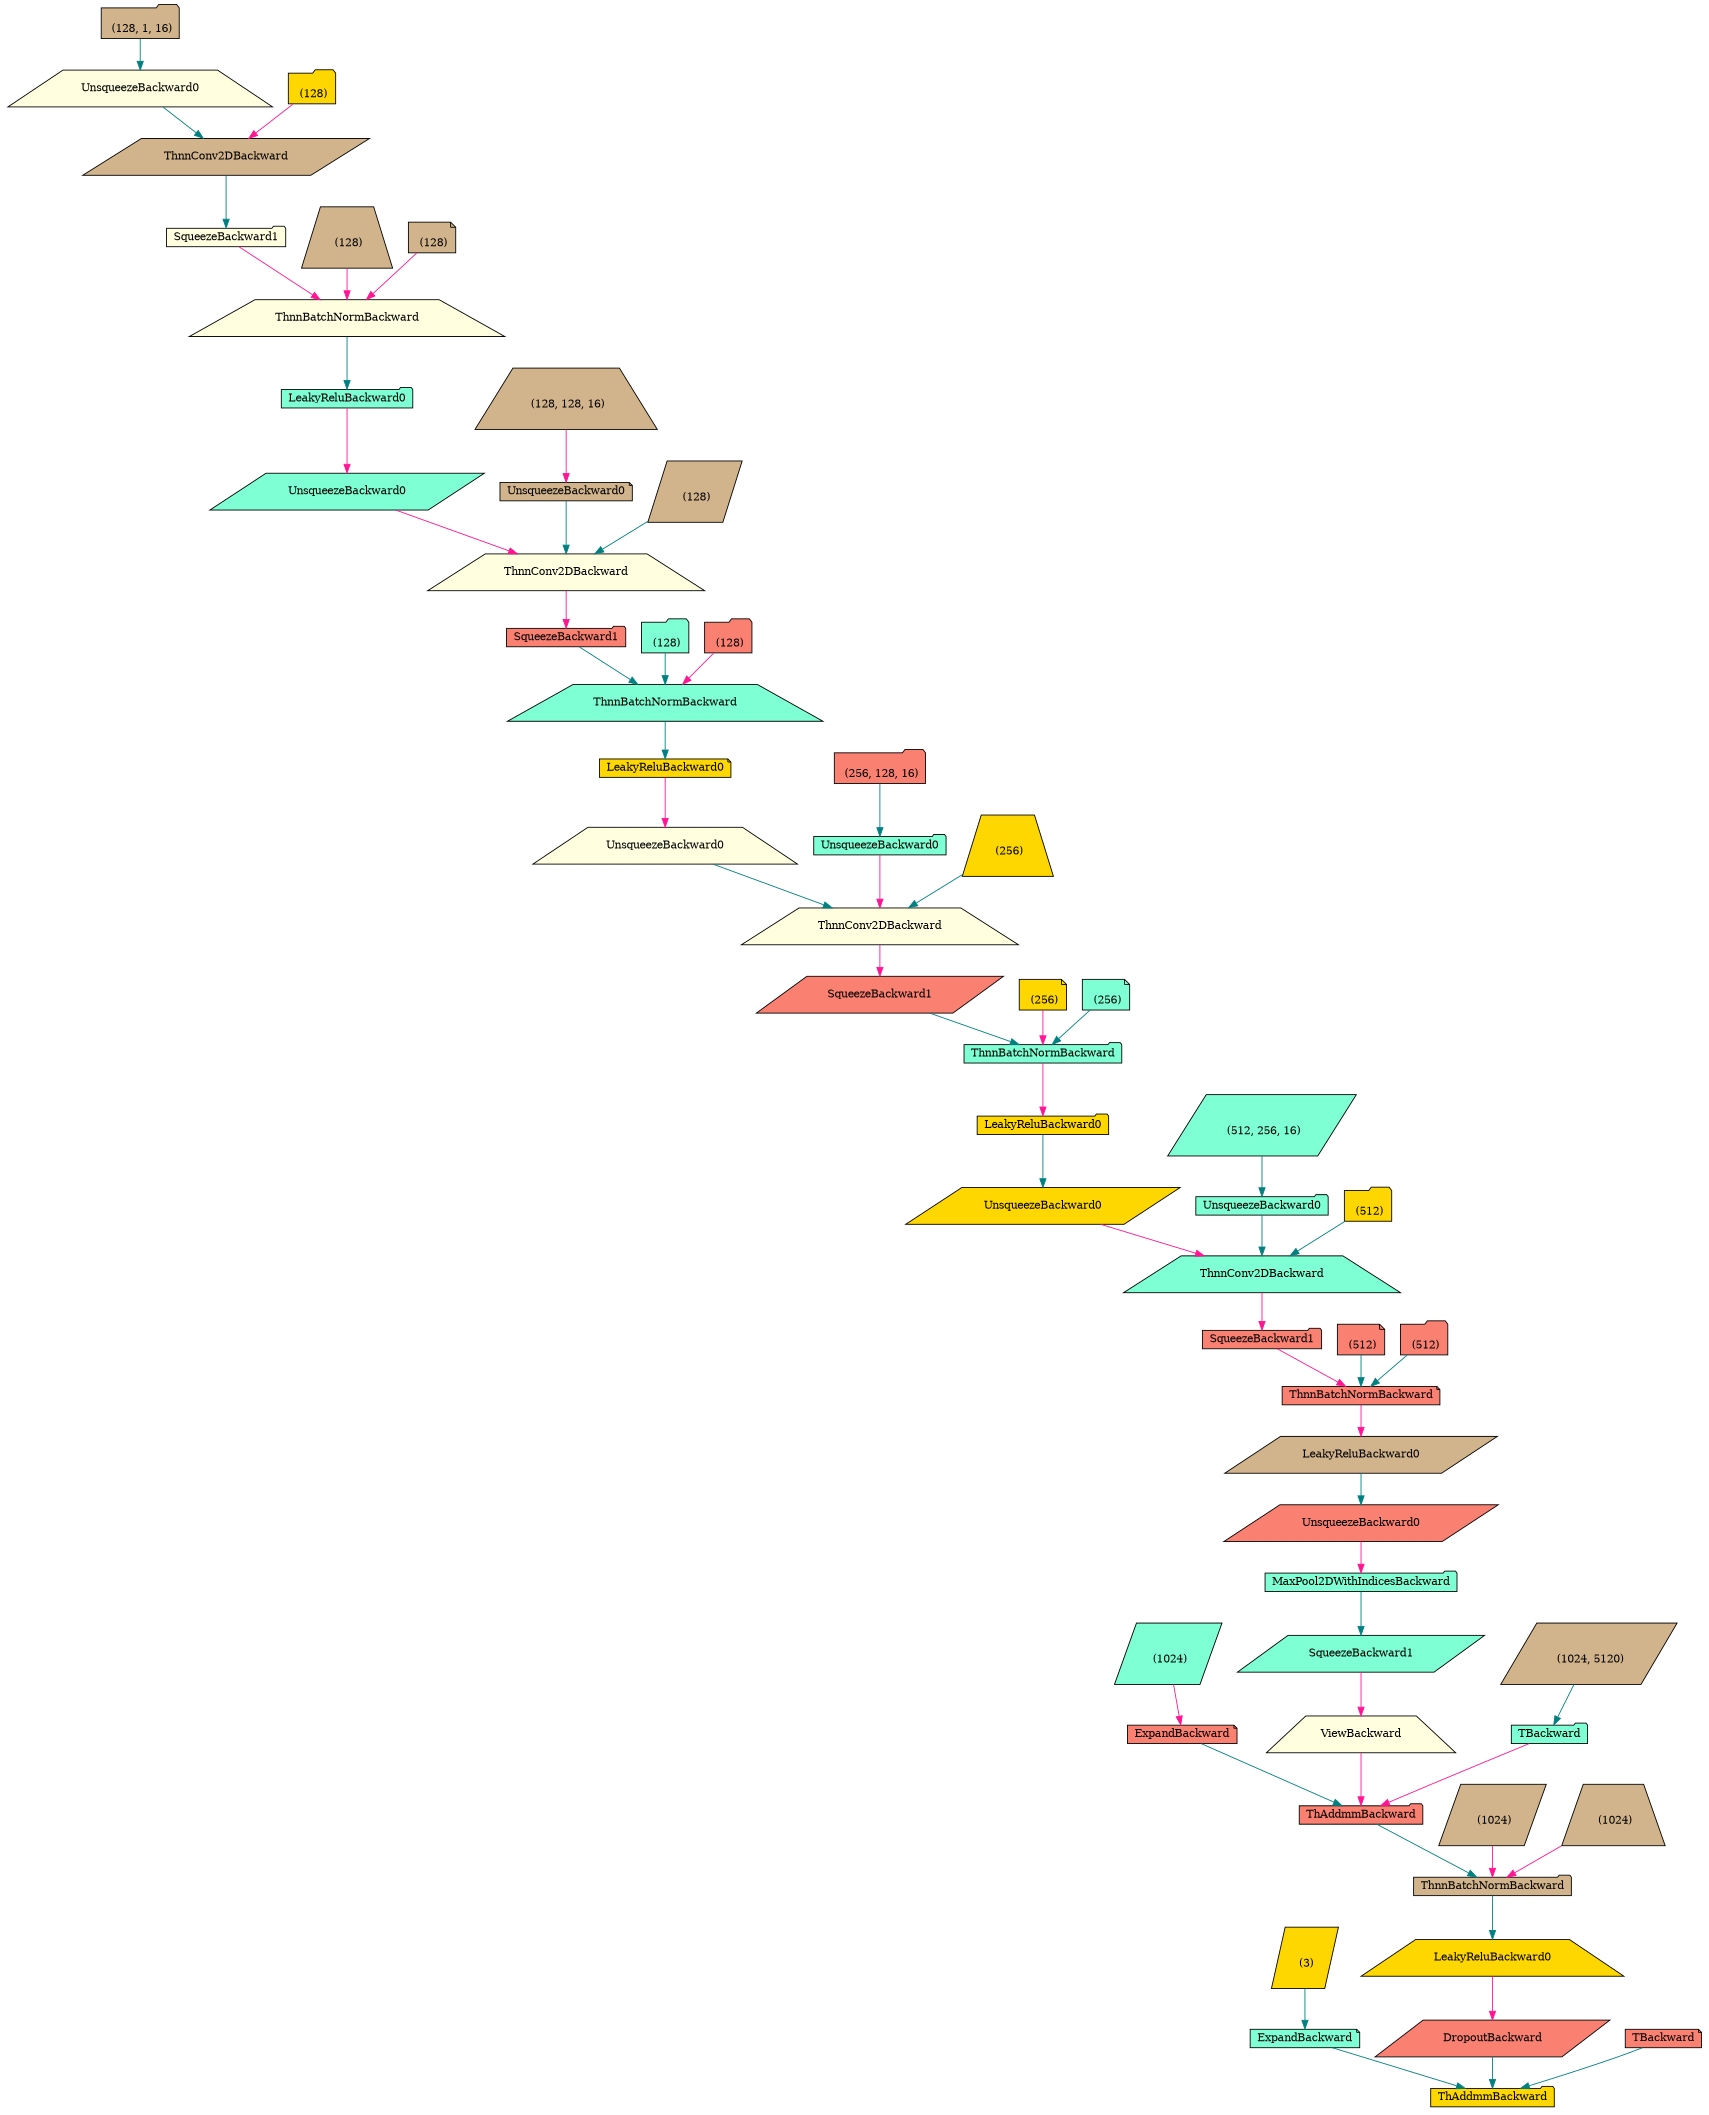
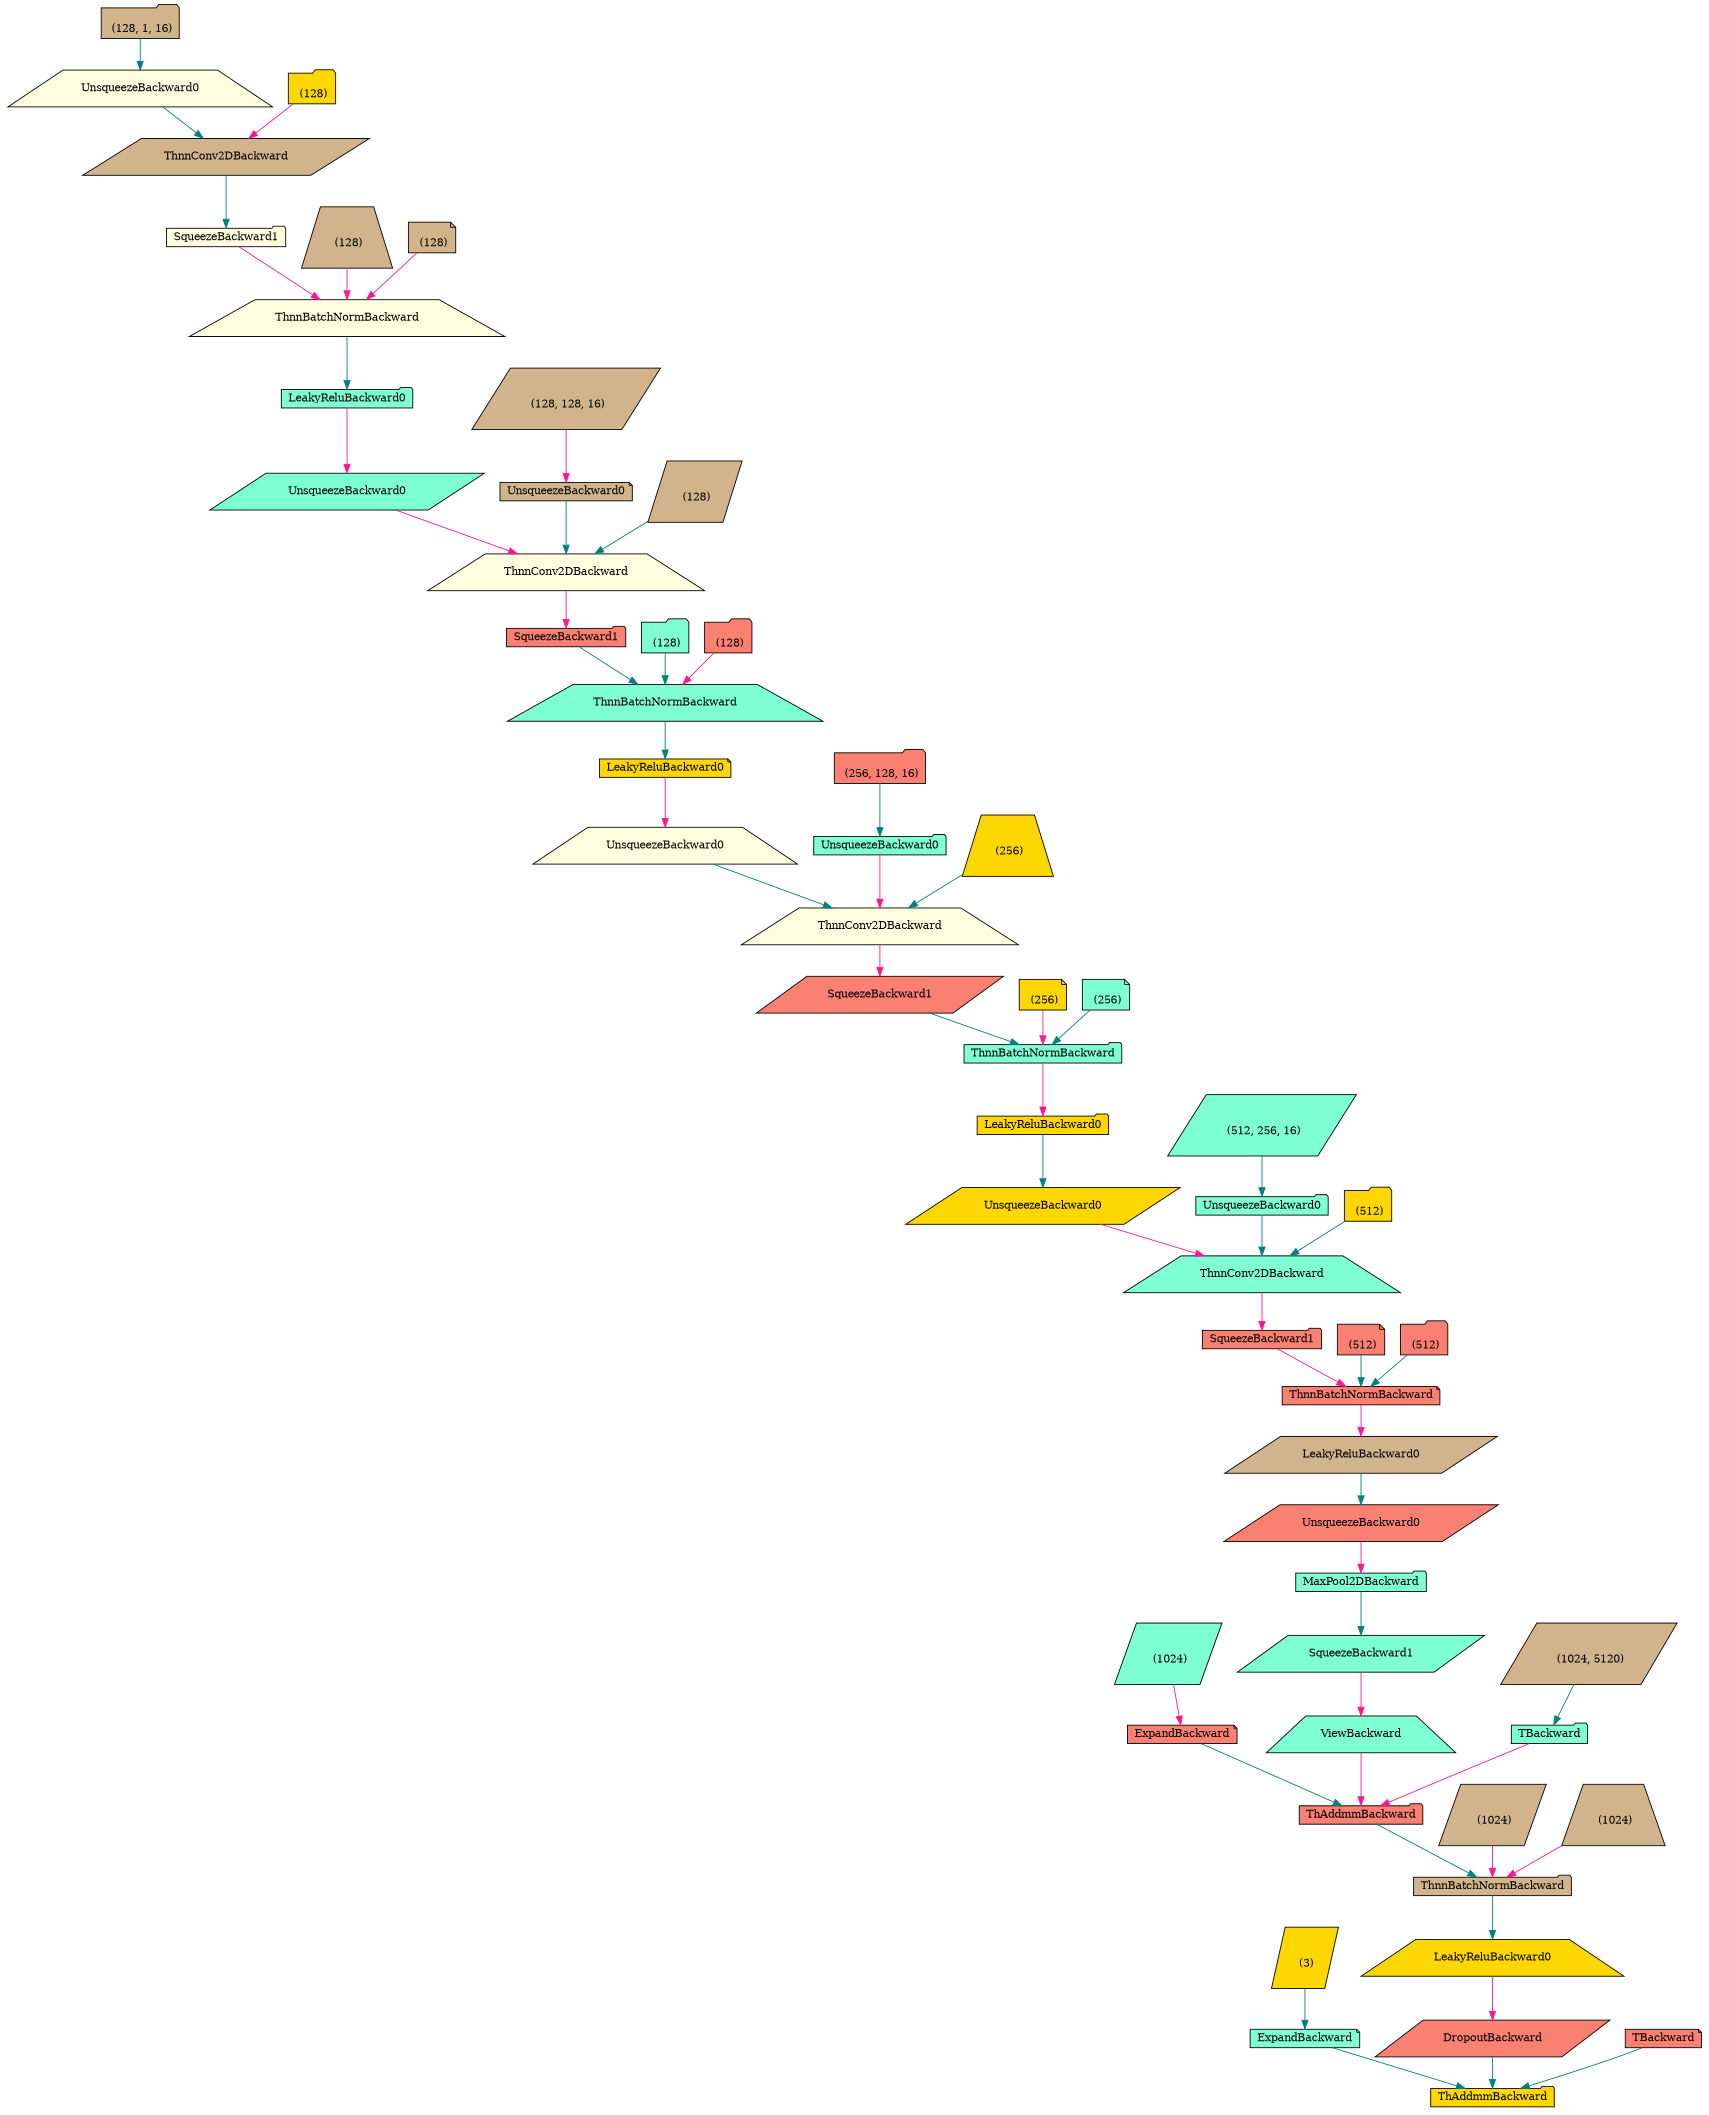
(566, 399) -> (566, 399)
(1361, 1582) -> (1361, 1582)
(1361, 1734) -> (1361, 1734)
